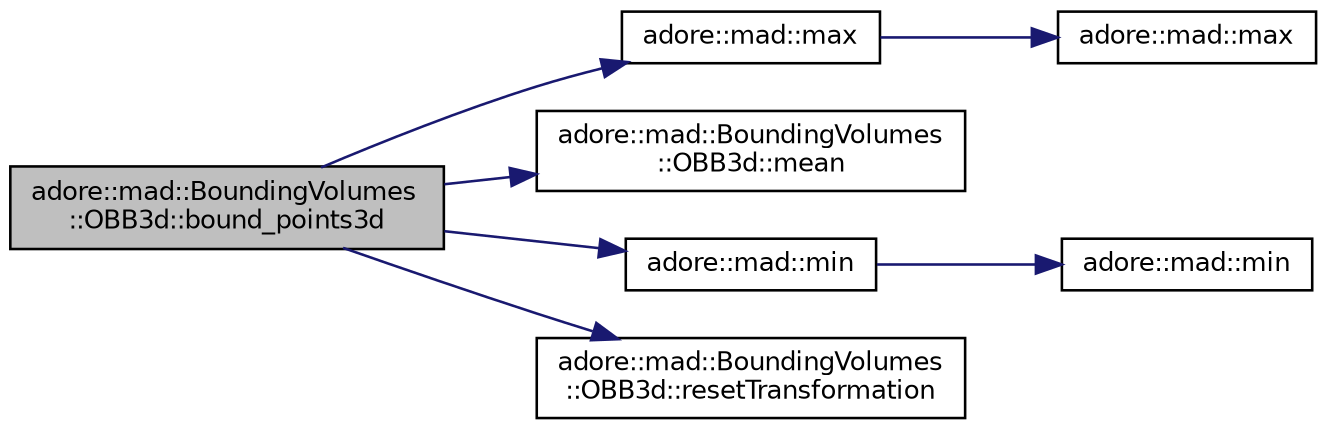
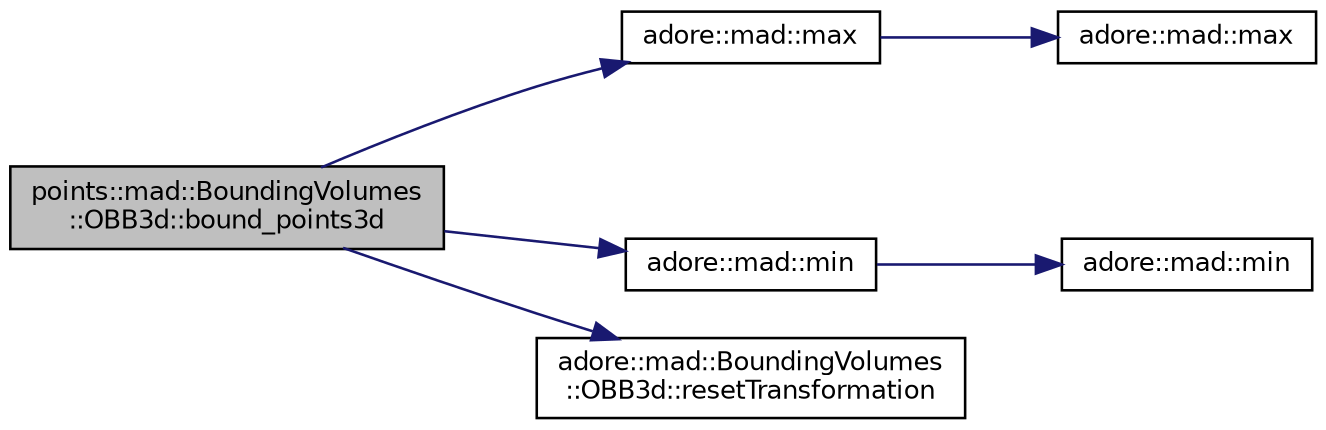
(751, 151) -> none
(227, 208) -> (227, 208)
